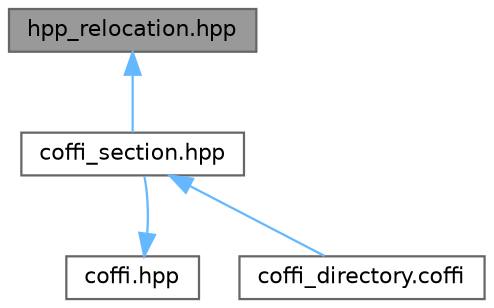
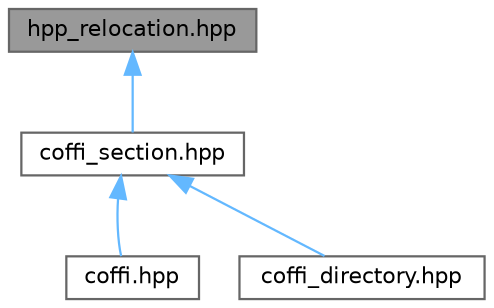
(148, 205) -> (118, 227)
(362, 278) -> (362, 278)
